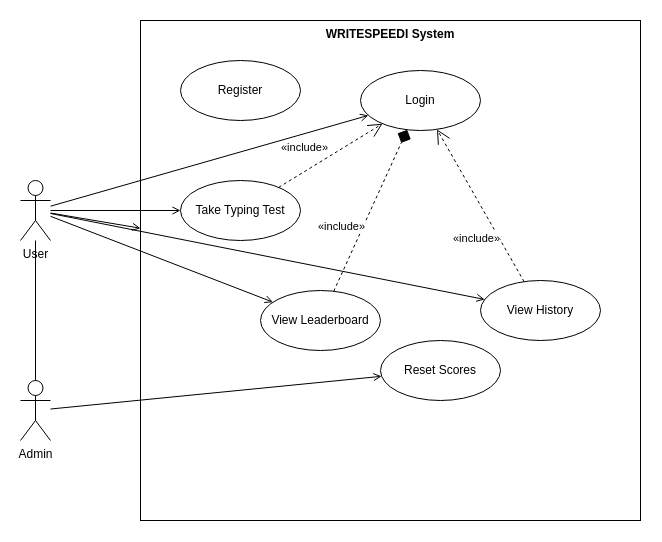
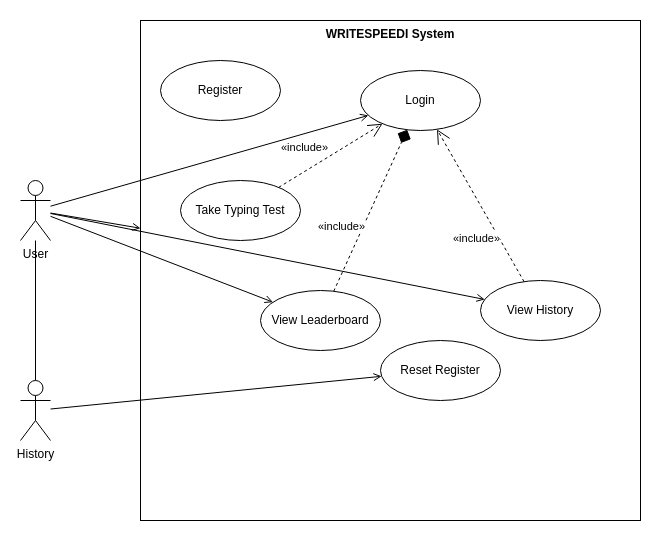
(241, 91) -> (221, 91)
(114, 211) -> none
(441, 371) -> (441, 371)
(36, 455) -> (36, 455)
